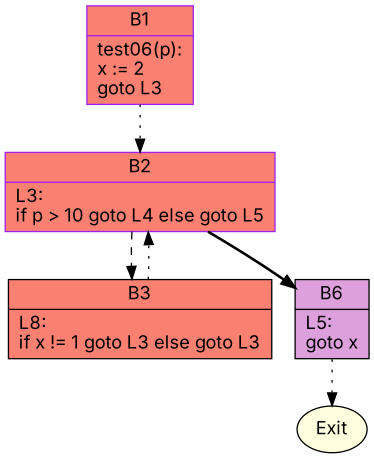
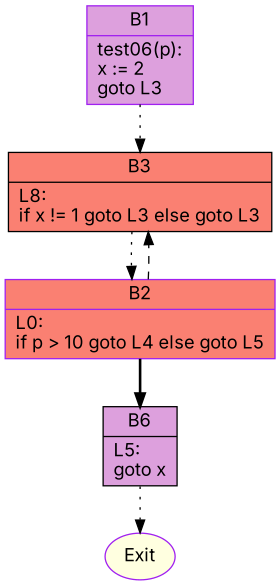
(140, 55) -> (140, 55)
(140, 122) -> (140, 122)
(30, 197) -> (30, 324)
(332, 429) -> (140, 557)
